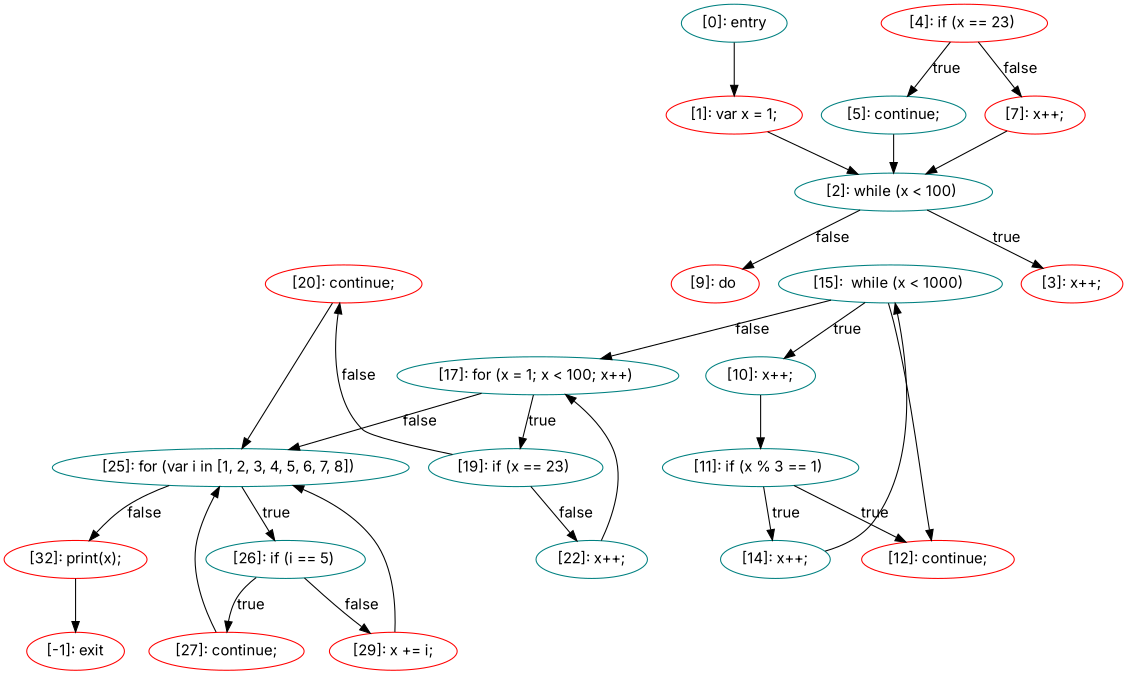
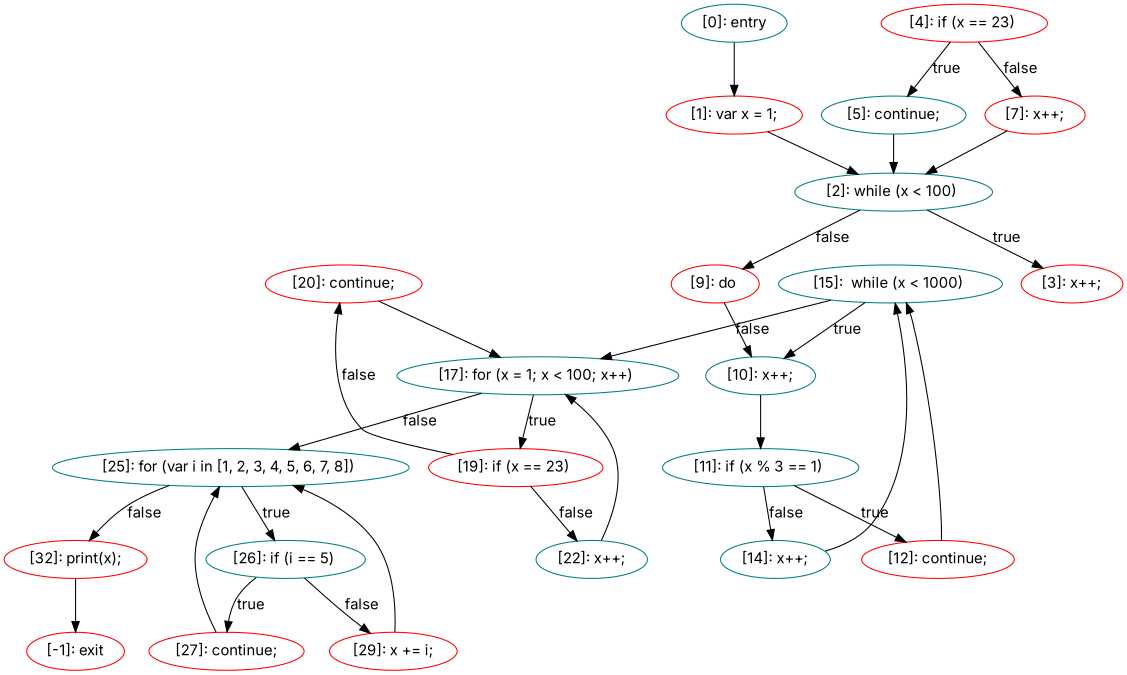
none -> (738, 331)
(290, 371) -> (435, 327)
(913, 422) -> (932, 426)
(516, 468) -> (516, 468)
(786, 514) -> (786, 514)
